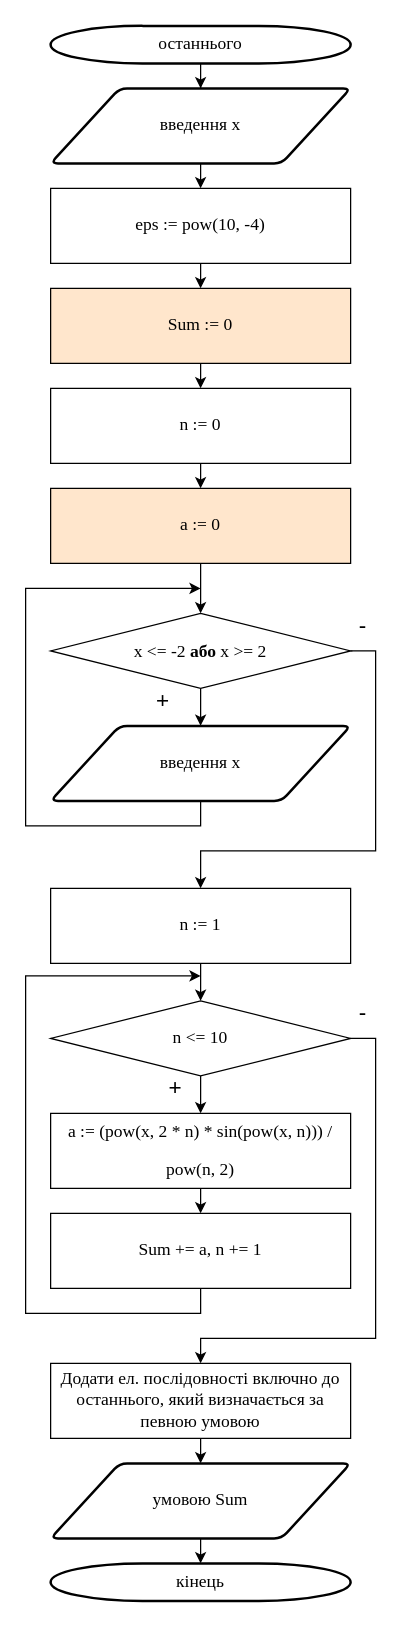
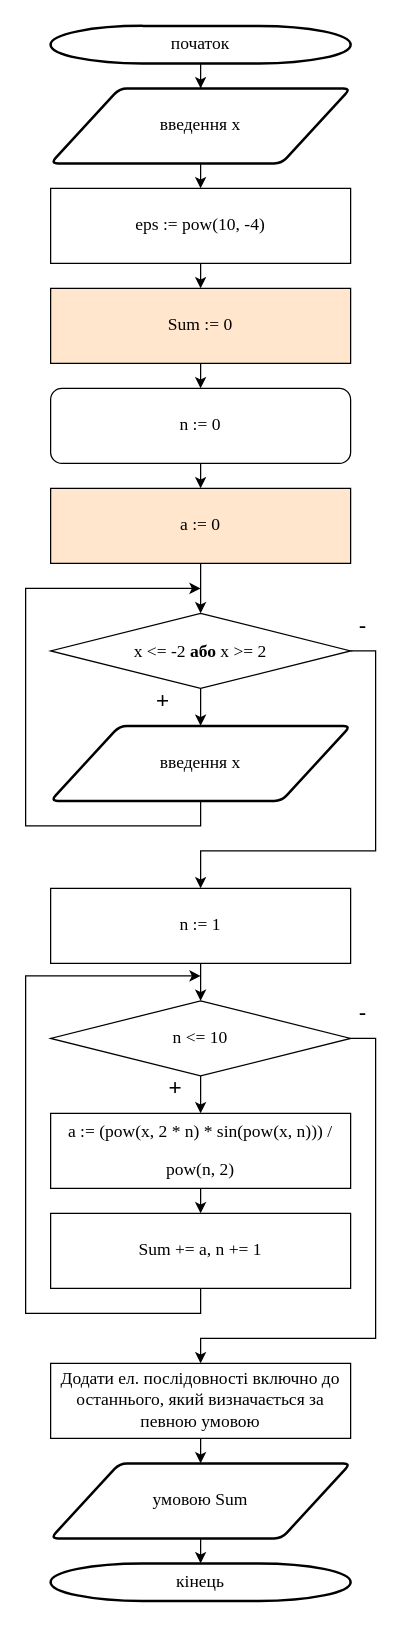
(201, 44) -> (201, 44)
(201, 426) -> (201, 426)
